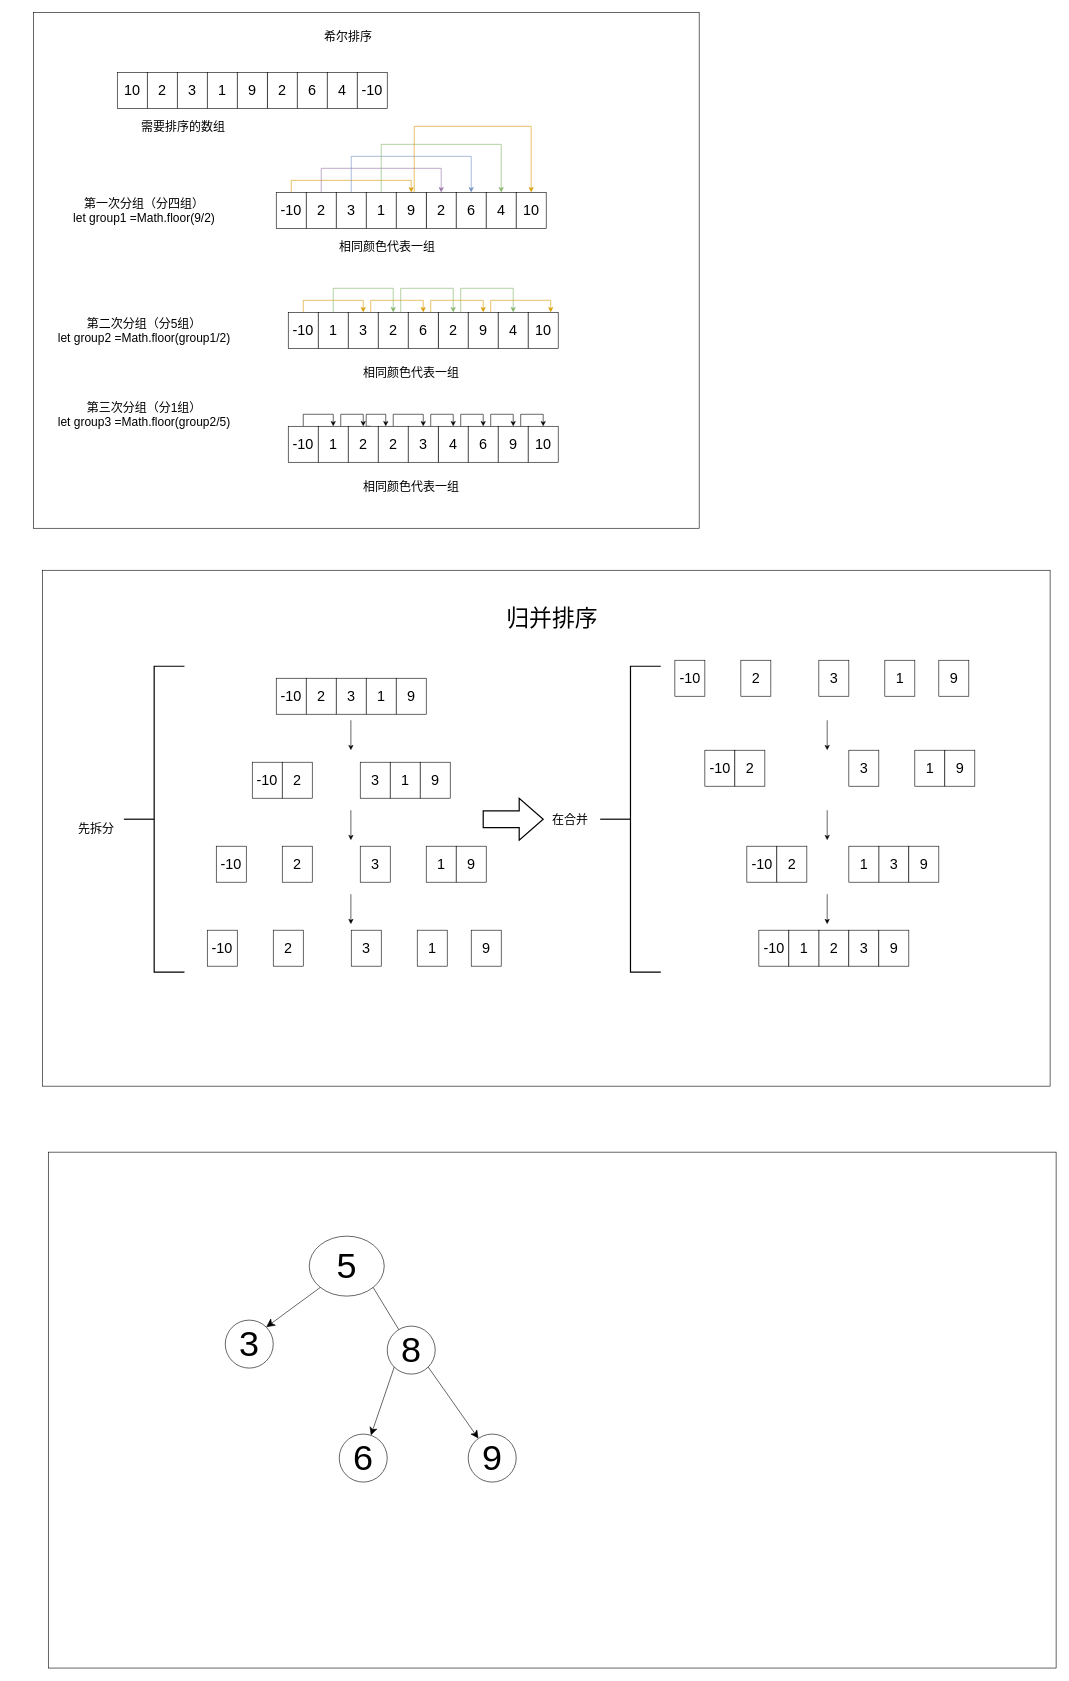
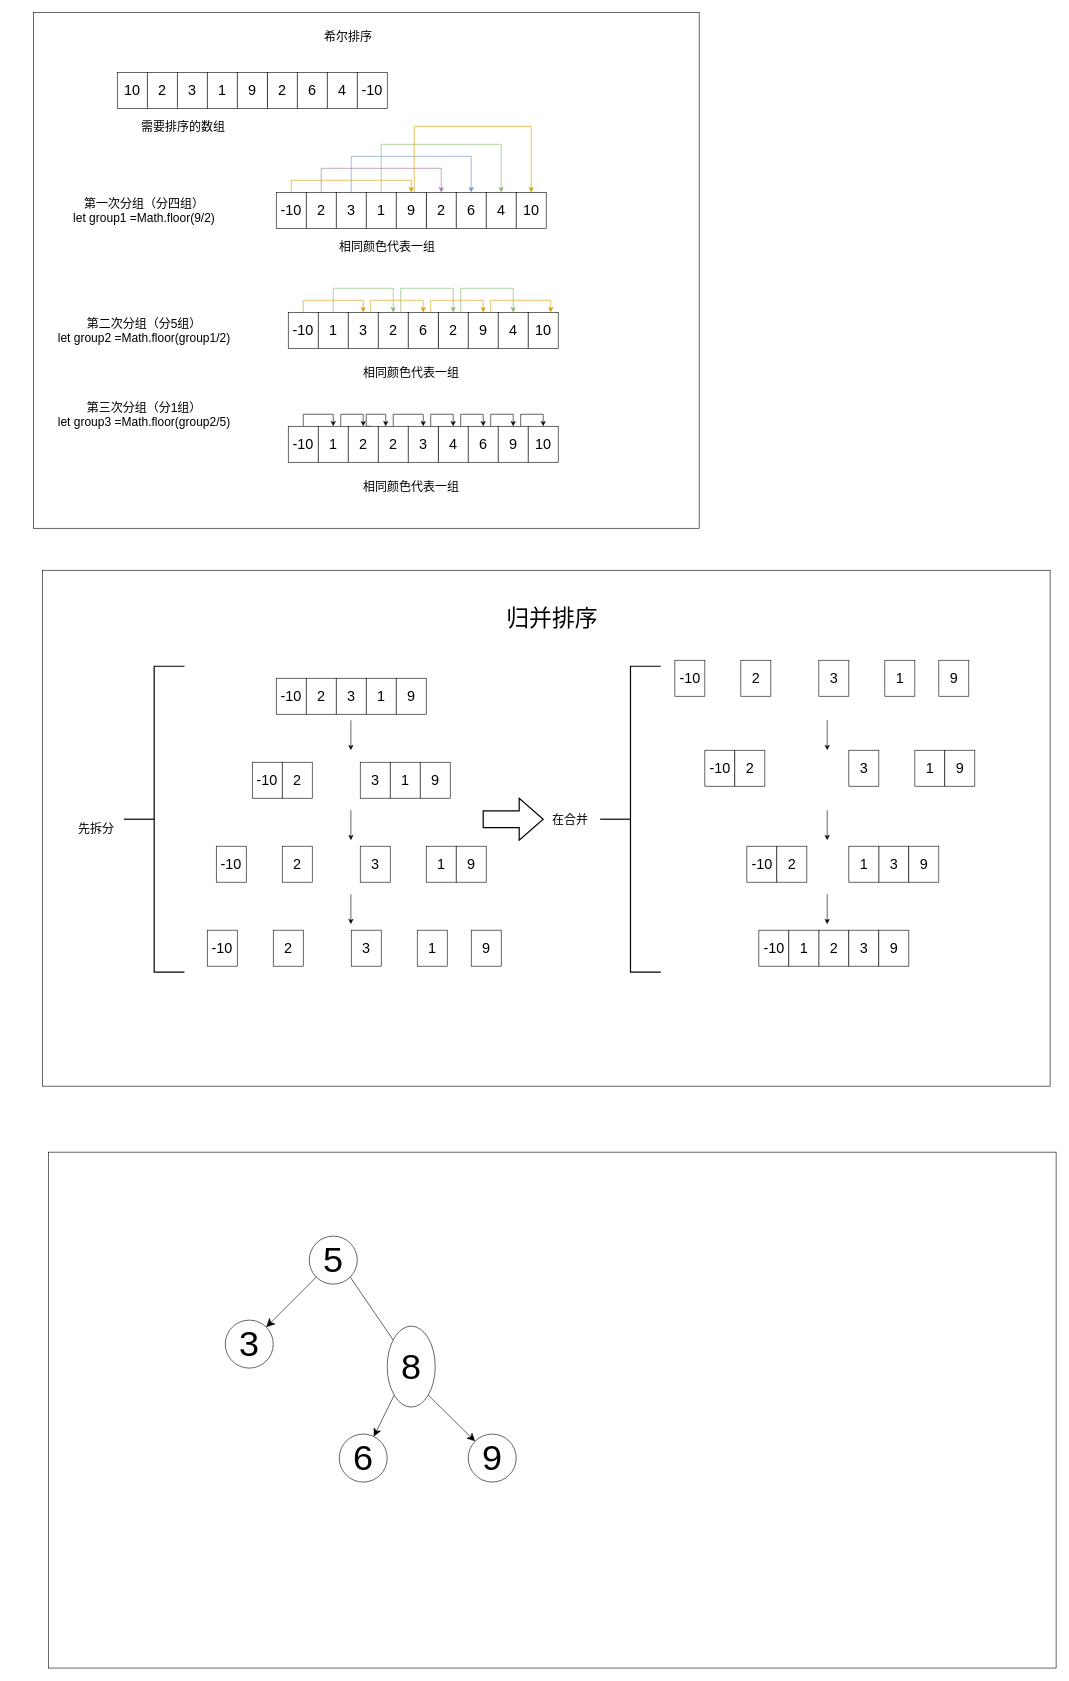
(347, 1266) -> (333, 1260)
(411, 1350) -> (411, 1367)
